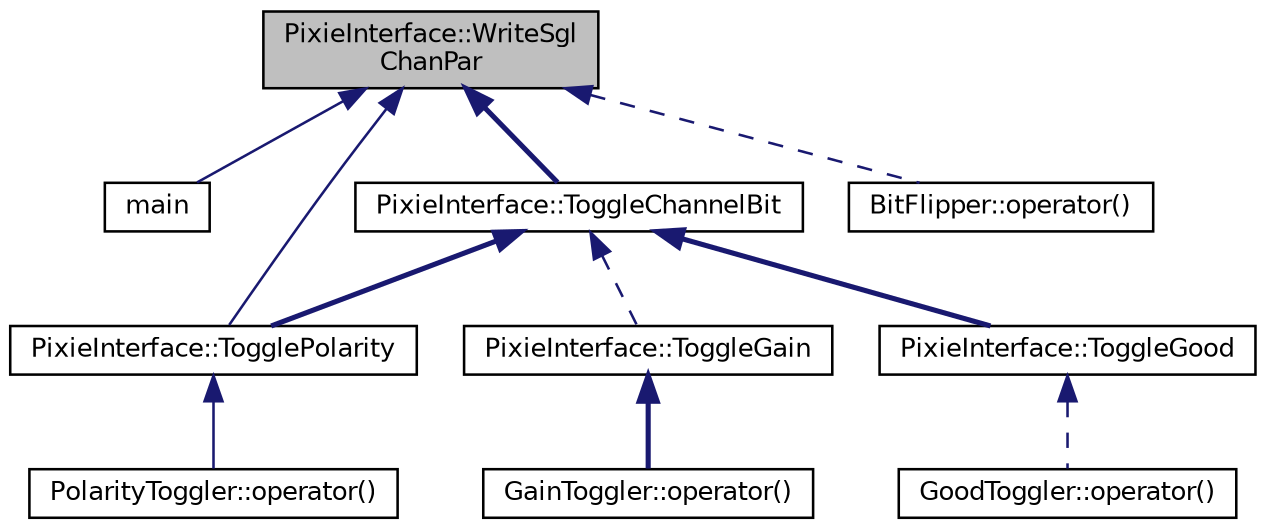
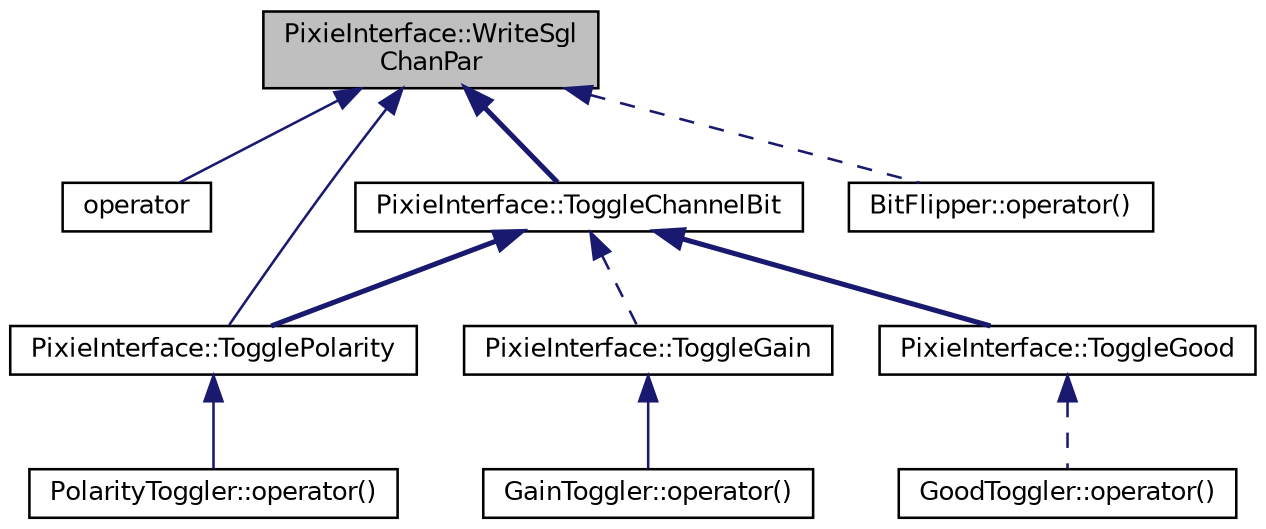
(157, 207) -> (137, 207)
(648, 435) -> (648, 435)
